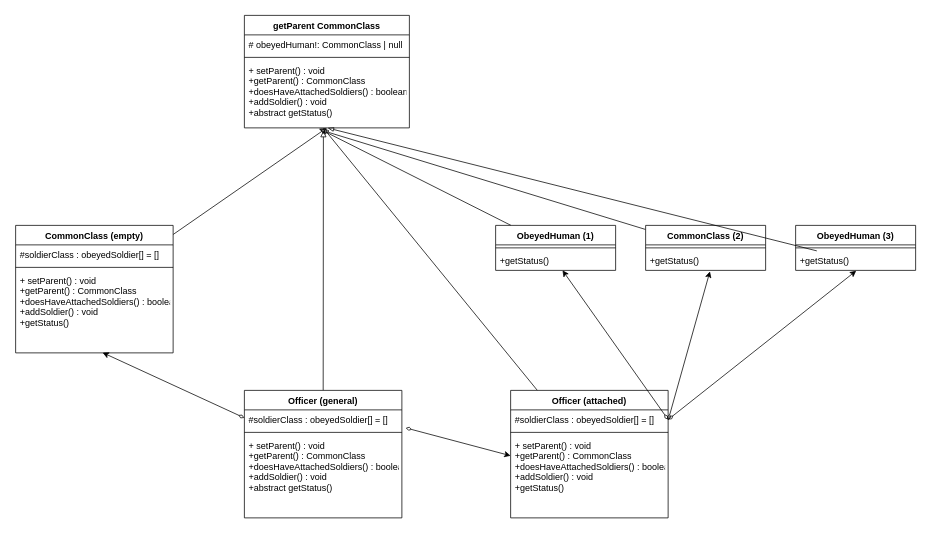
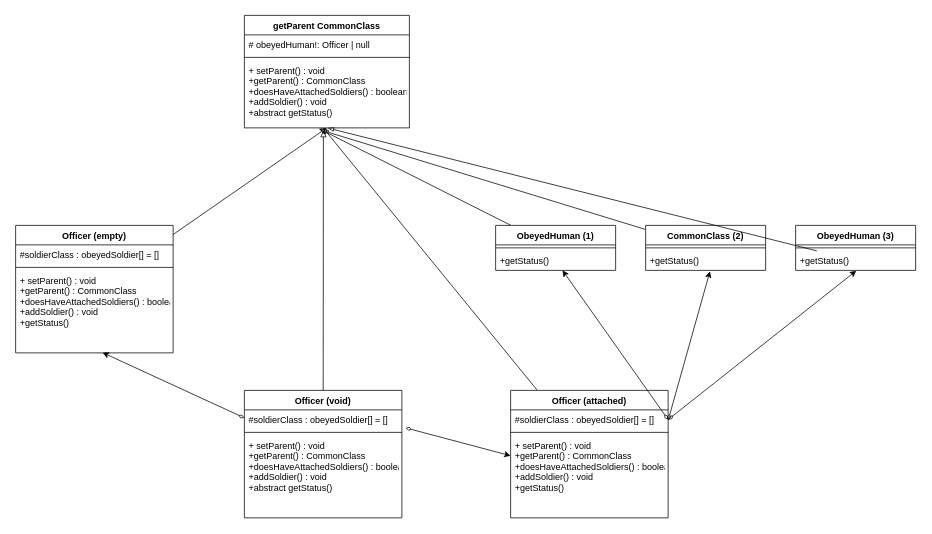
(322, 45) -> (312, 45)
(94, 236) -> (94, 236)
(323, 401) -> (323, 401)
